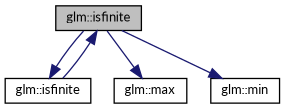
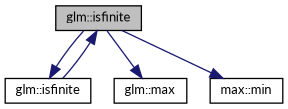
(245, 91) -> (246, 91)
